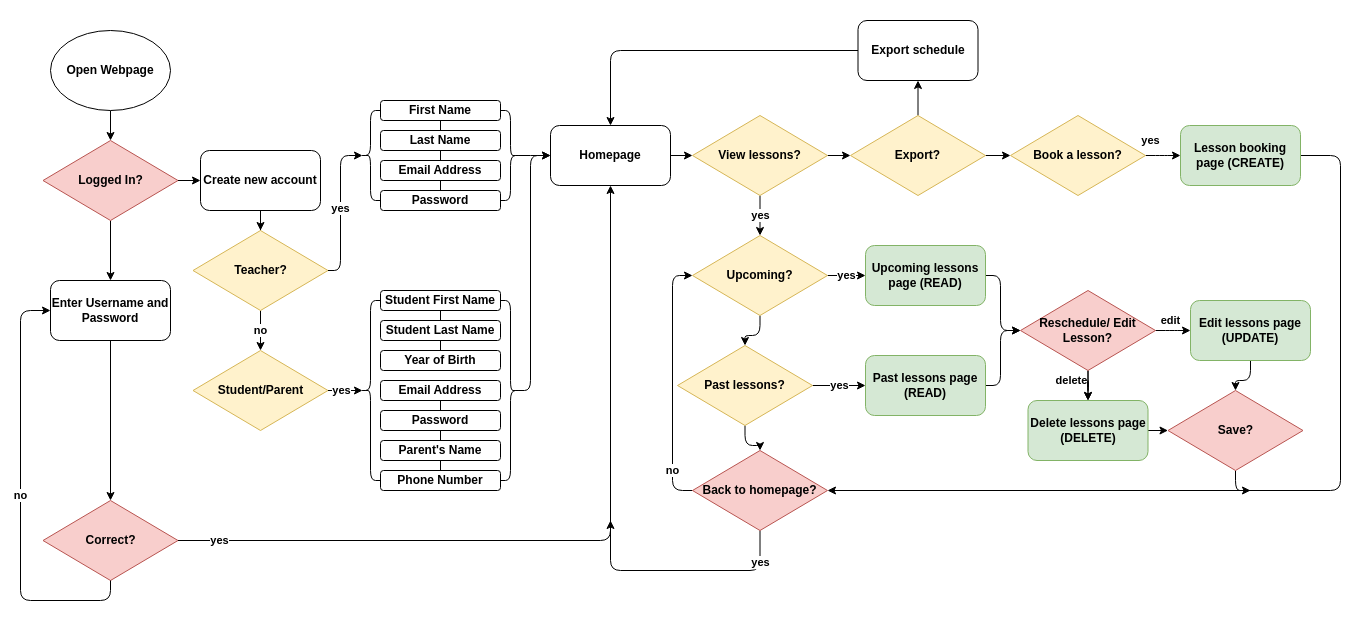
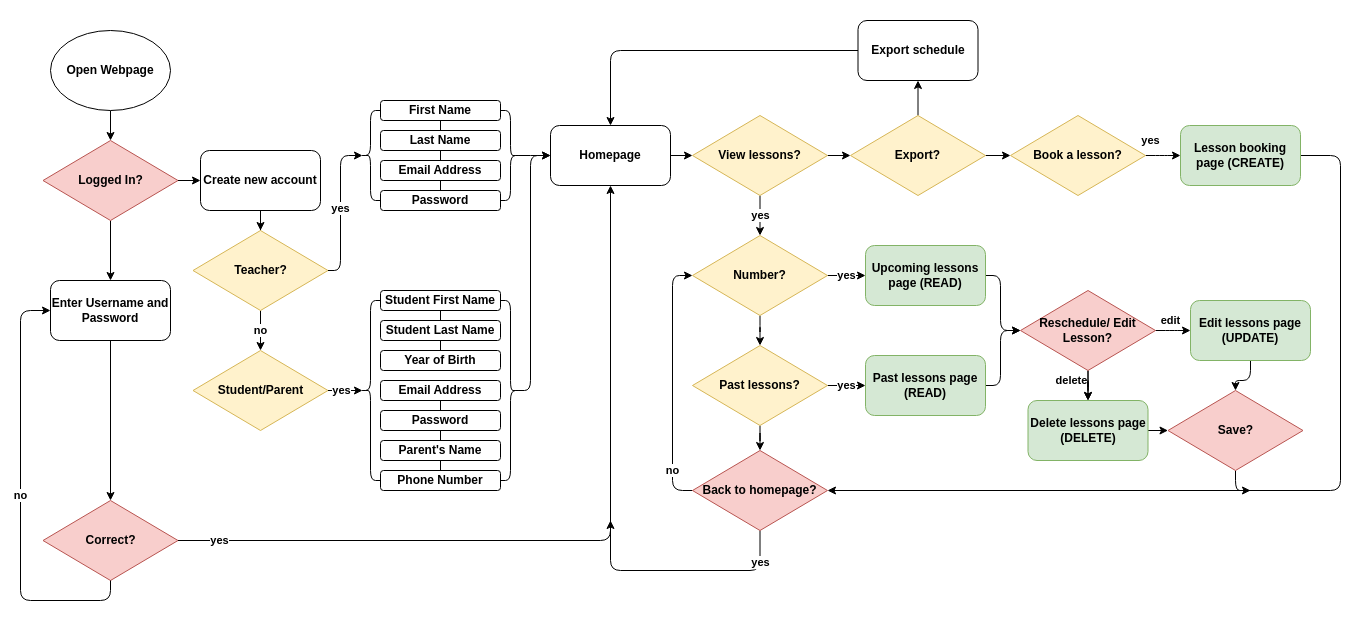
(760, 276) -> (760, 276)
(745, 386) -> (760, 386)
